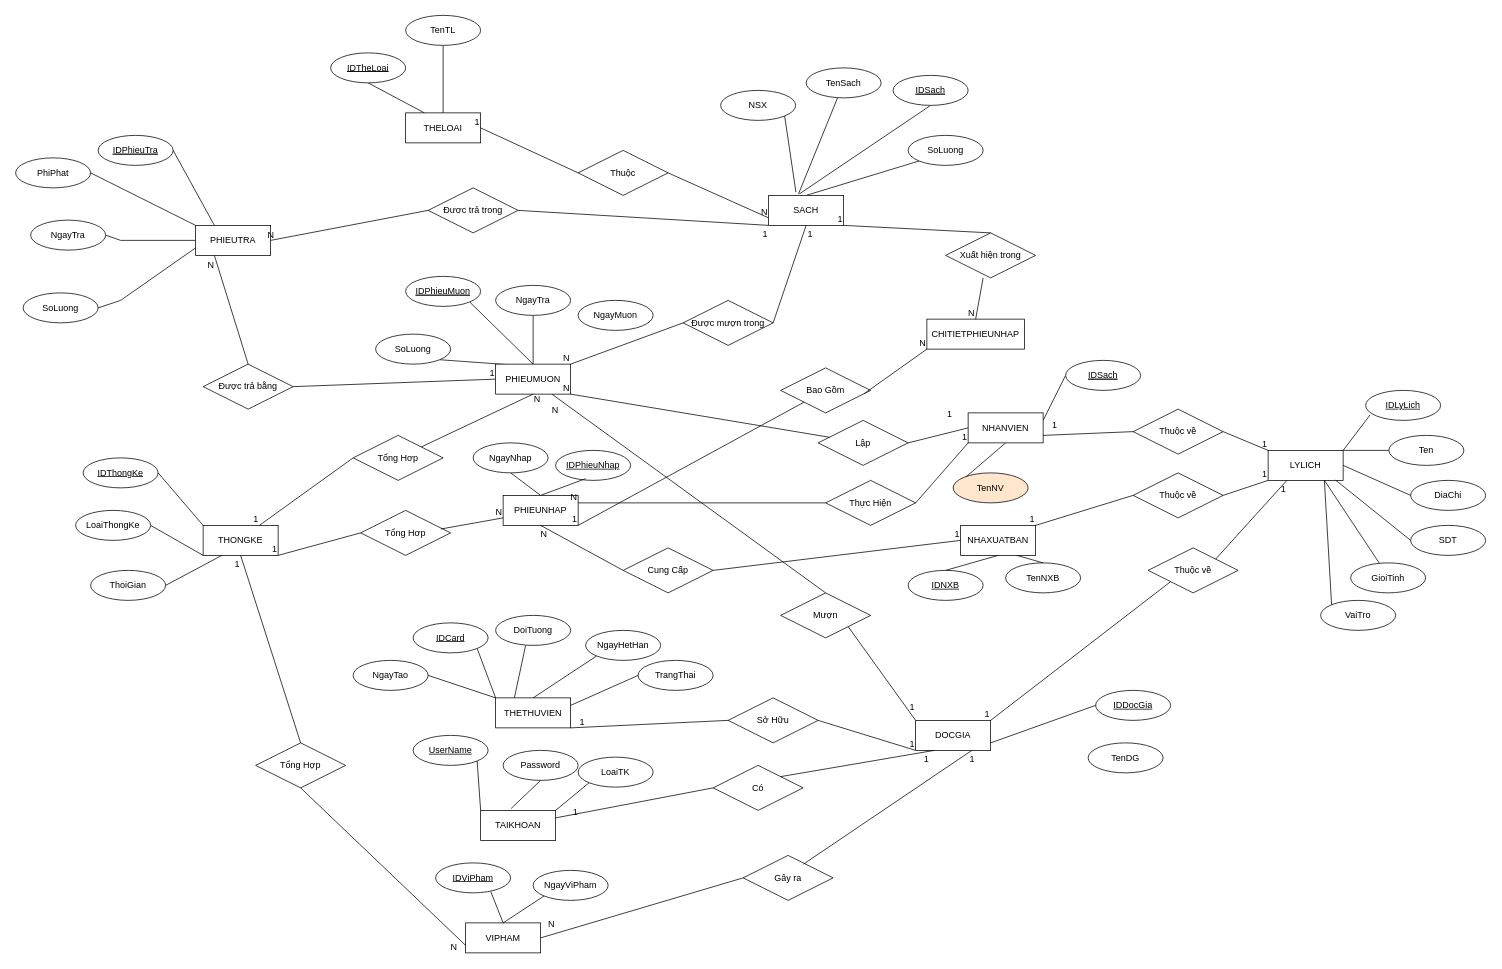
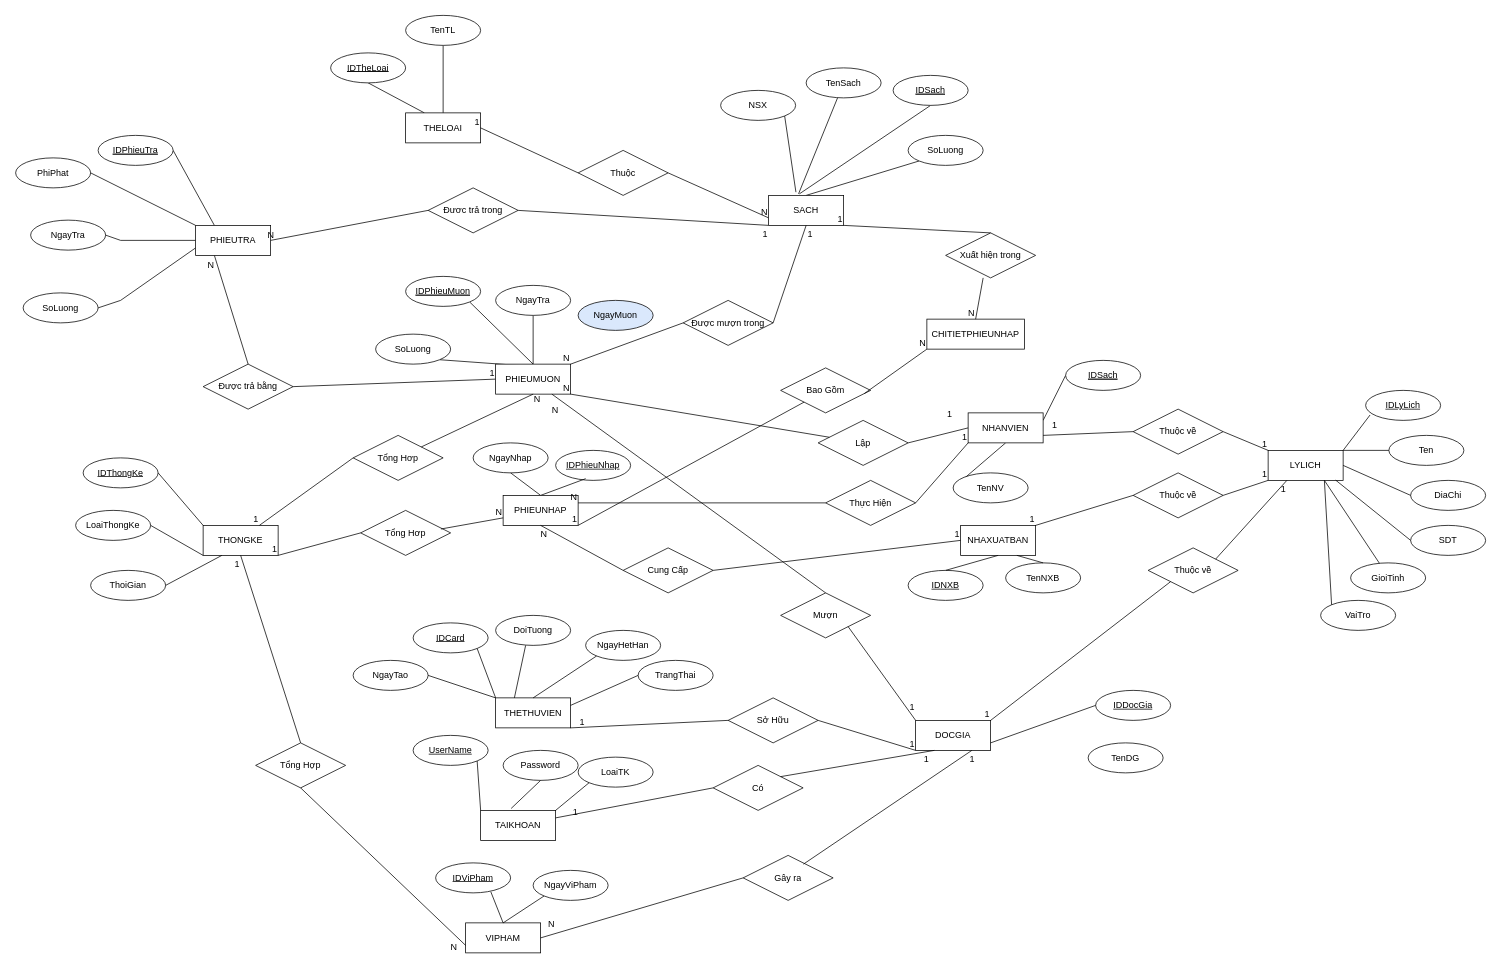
(615, 315) -> (615, 315)
(990, 488) -> (990, 488)
